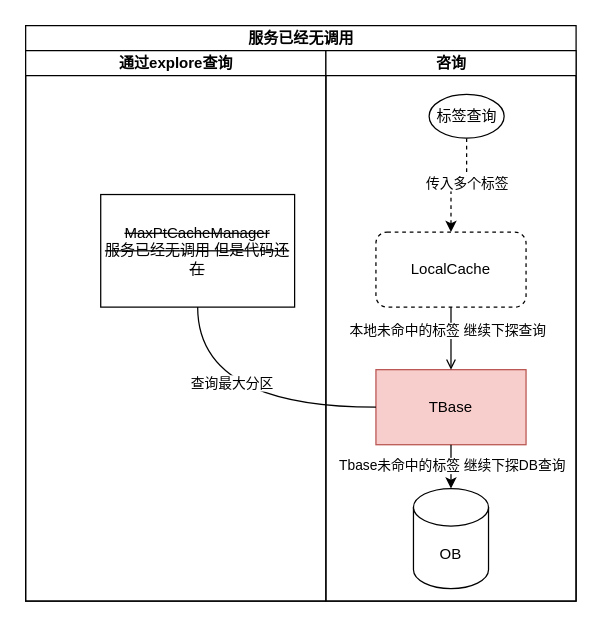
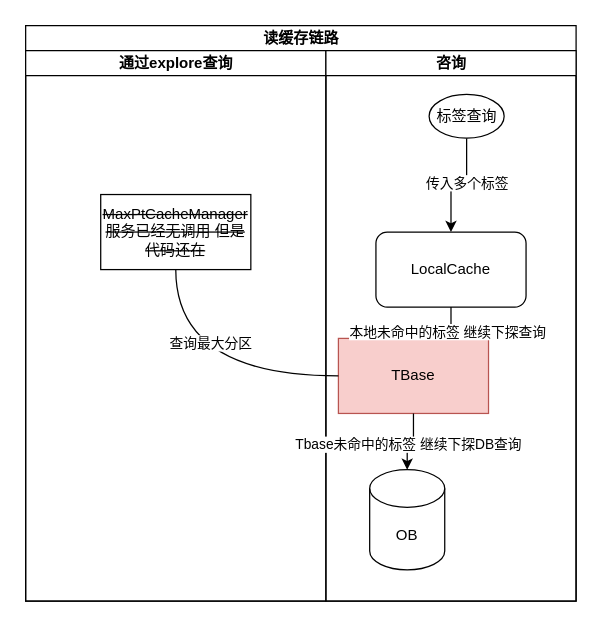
(301, 38) -> (301, 38)
(466, 157) -> (466, 157)
(198, 251) -> (176, 232)
(451, 269) -> (451, 269)
(451, 407) -> (413, 376)
(451, 538) -> (407, 519)
